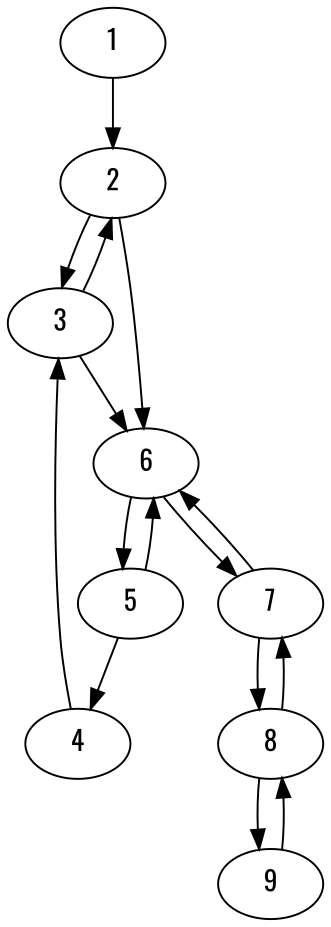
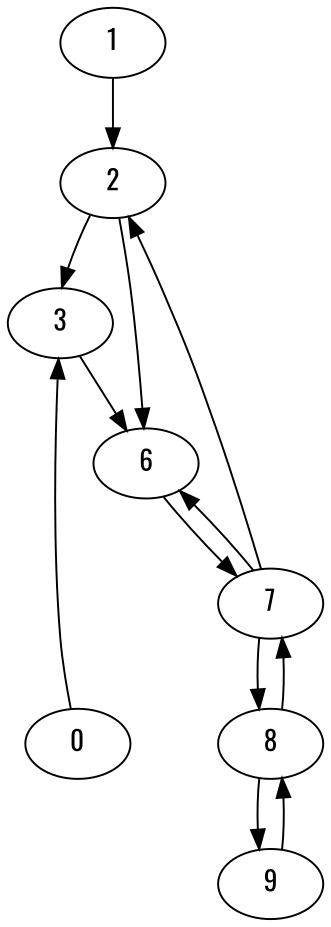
(95, 264) -> (206, 400)
(130, 604) -> none
(78, 744) -> (78, 744)
